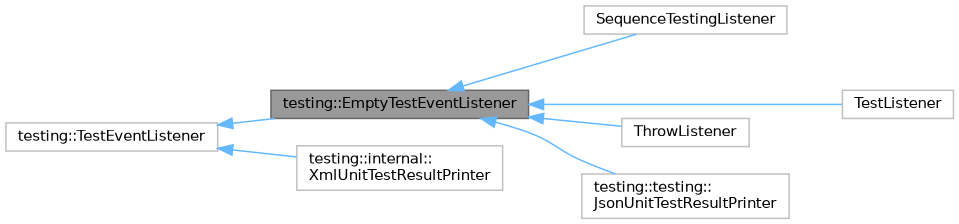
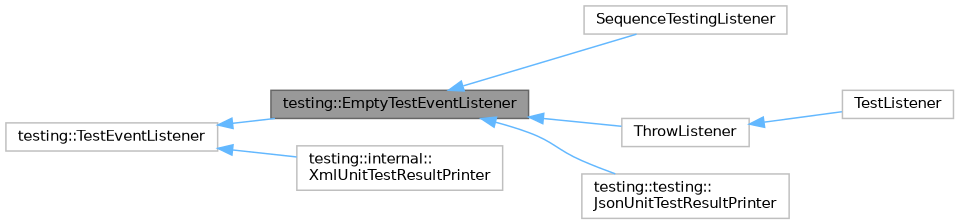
(693, 104) -> (803, 117)
